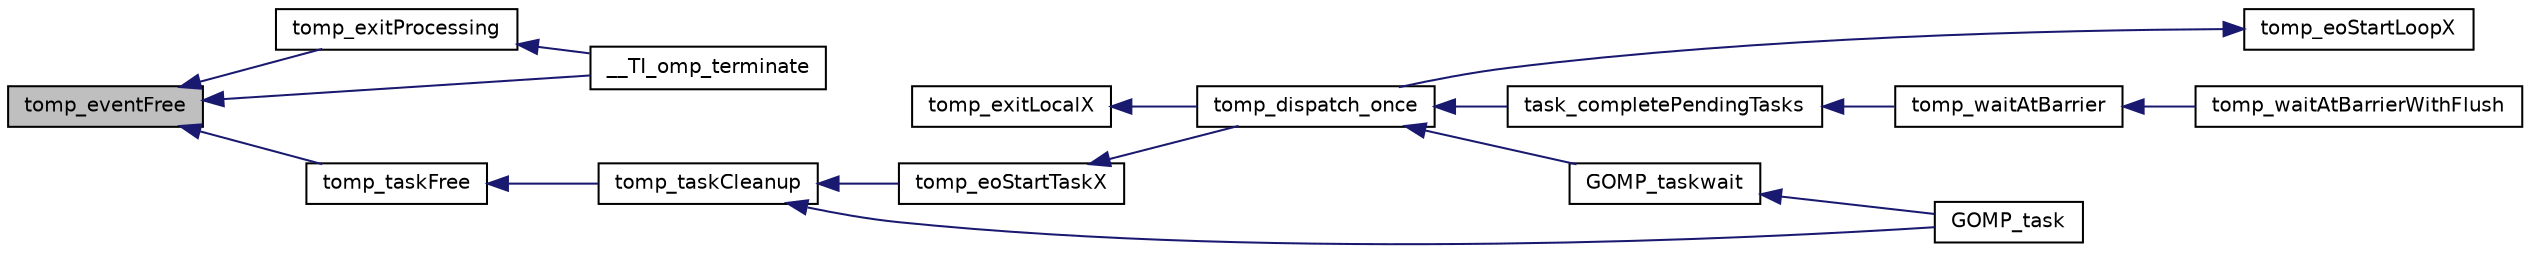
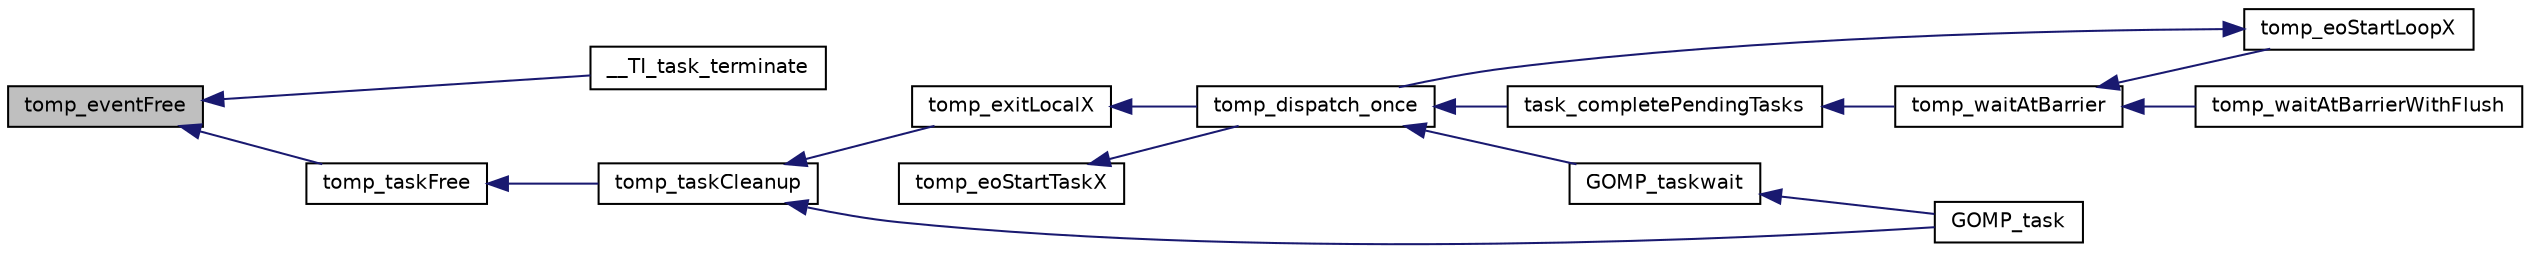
(397, 29) -> none
none -> (2194, 66)
(708, 68) -> (708, 68)
(869, 184) -> (870, 142)
